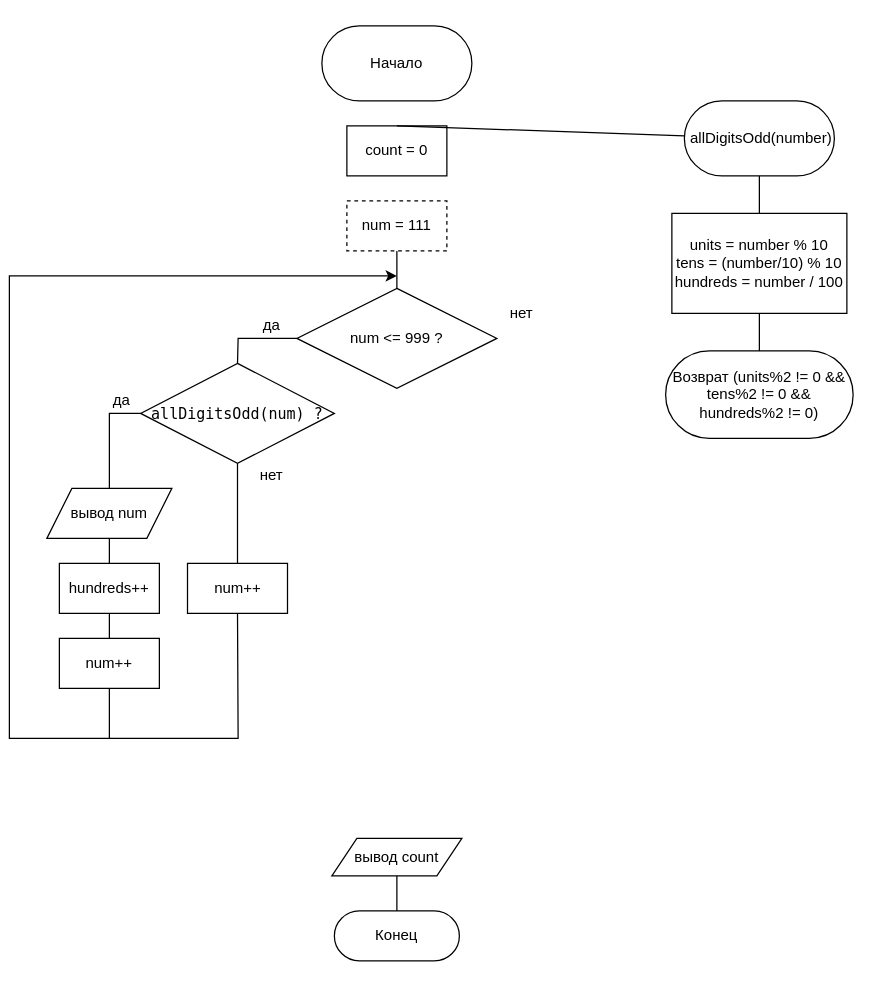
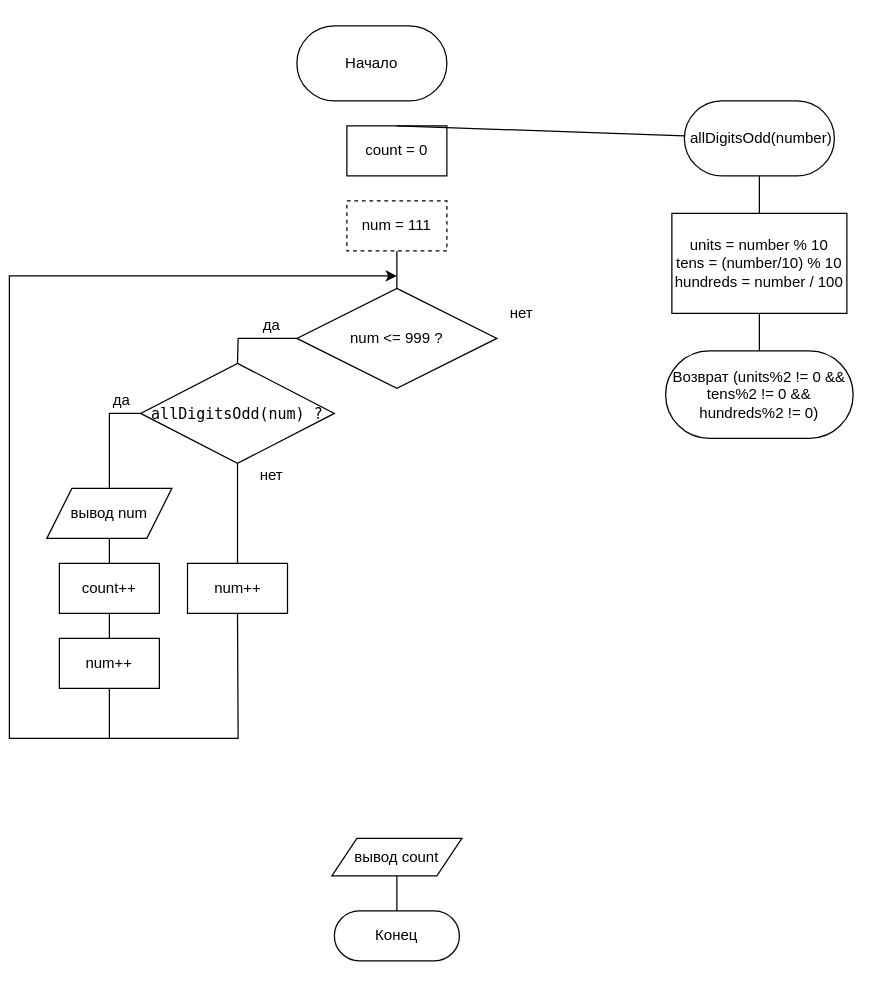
(397, 63) -> (372, 63)
(109, 588) -> (109, 588)
